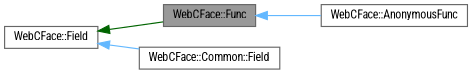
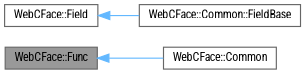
(394, 16) -> (220, 58)
(136, 26) -> none
(210, 58) -> (220, 16)
